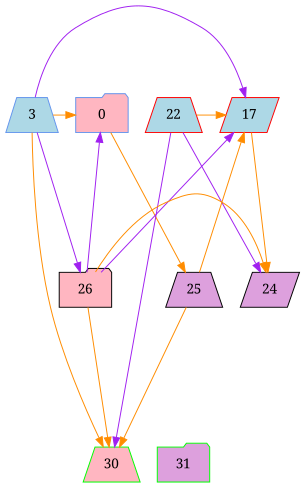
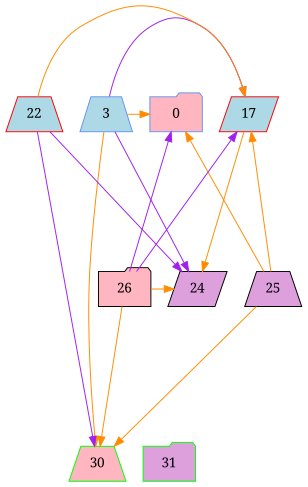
(57, 198) -> (146, 191)
(146, 198) -> (229, 209)
